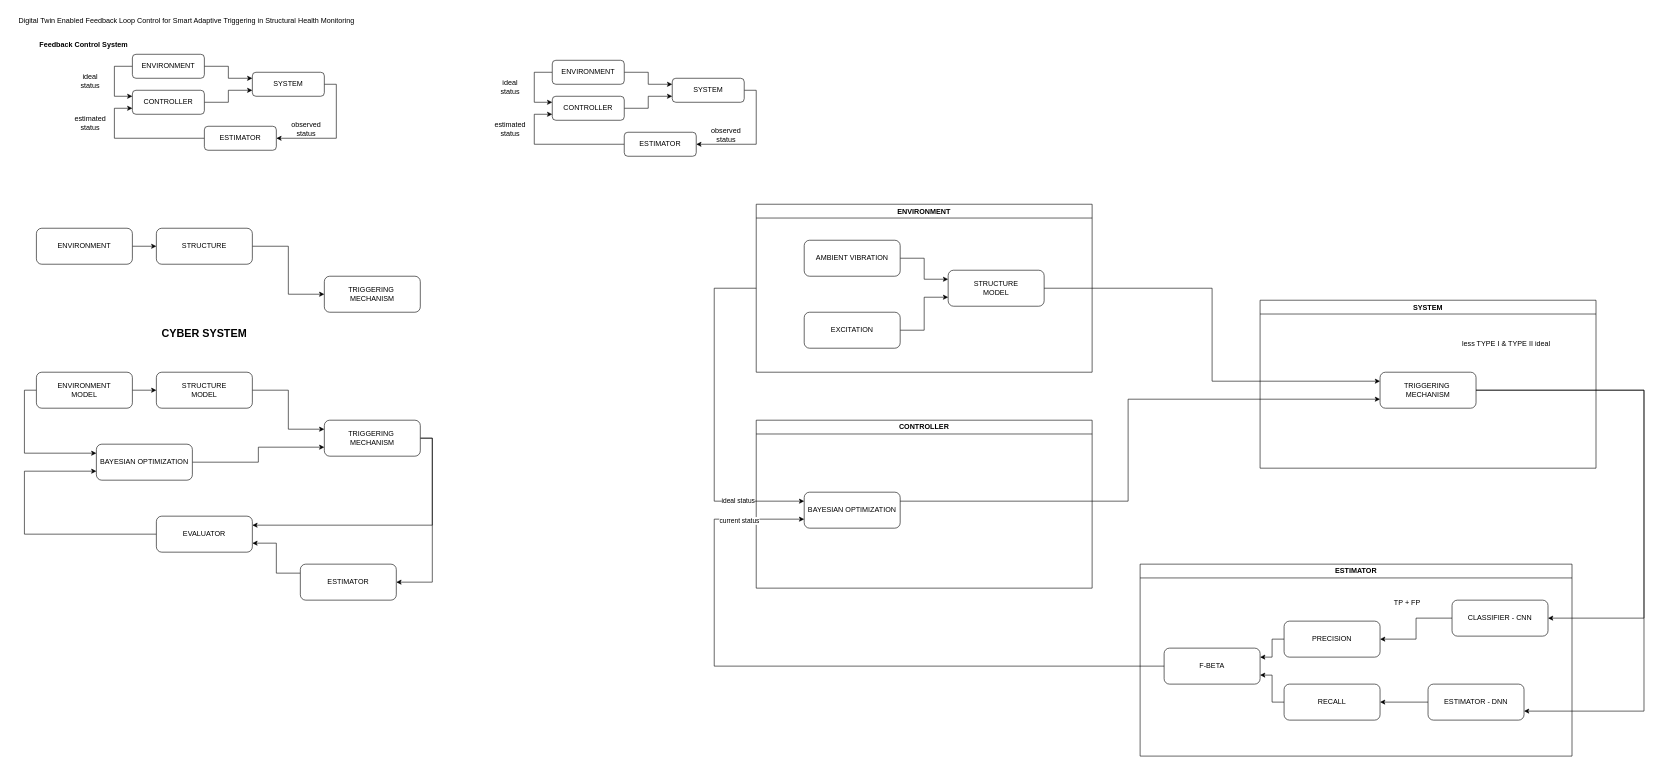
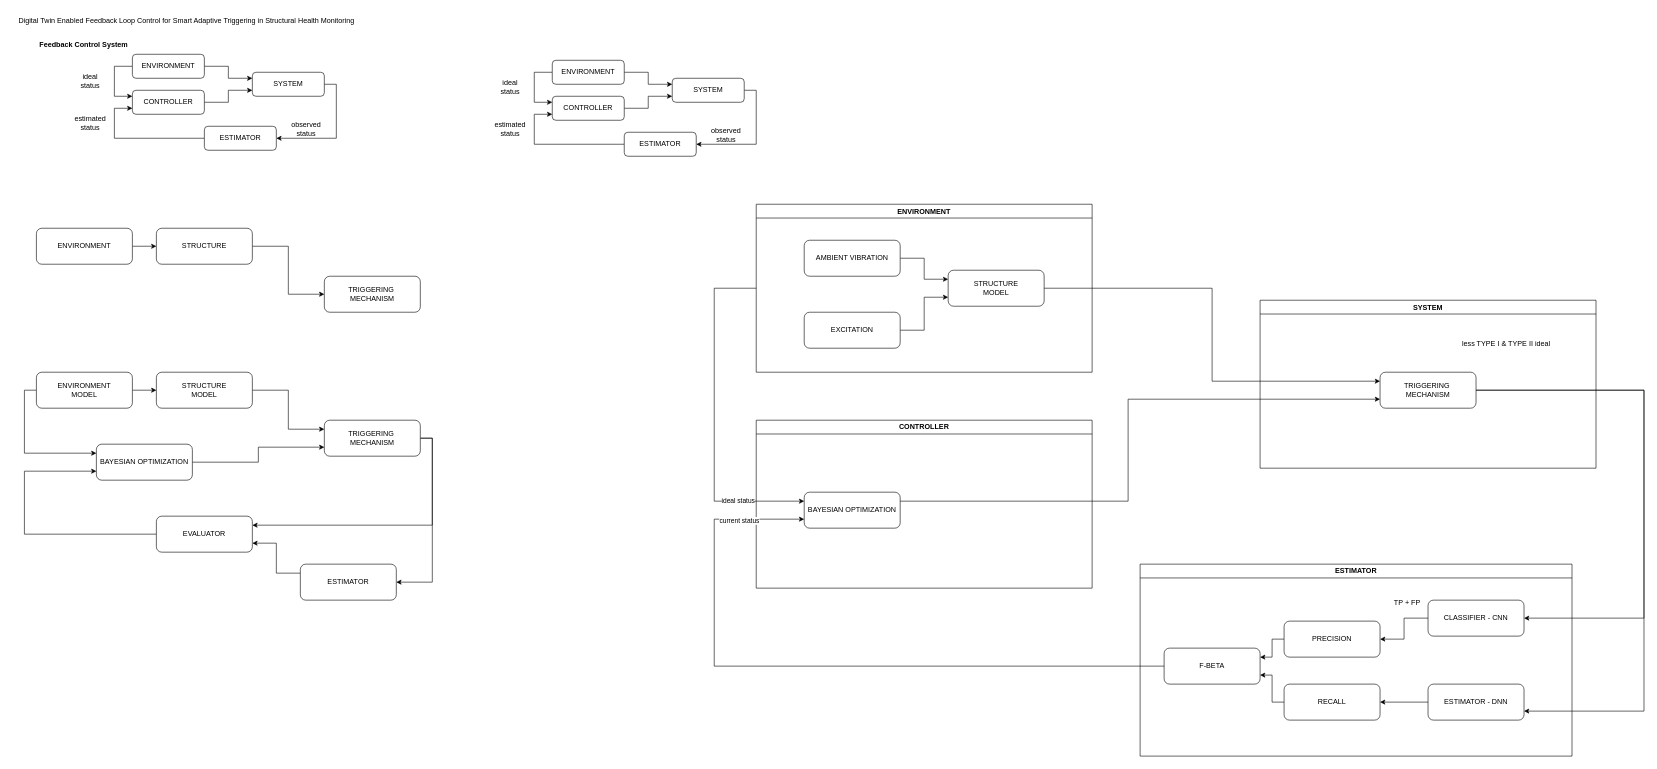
(204, 333) -> none
(1500, 618) -> (1476, 618)
